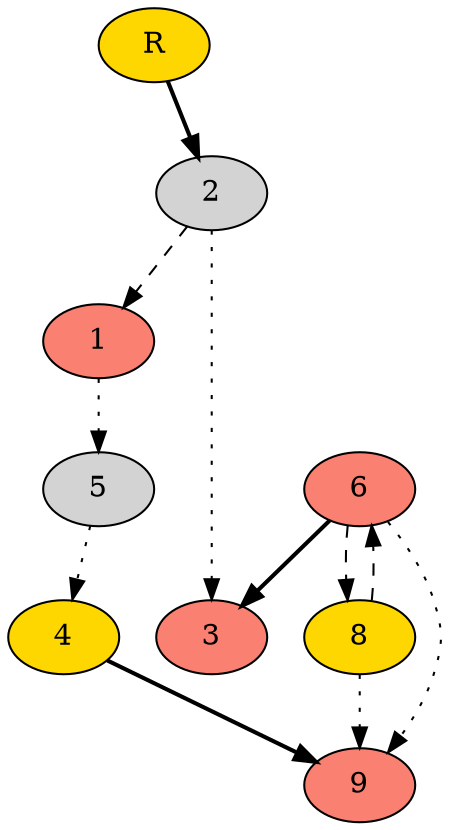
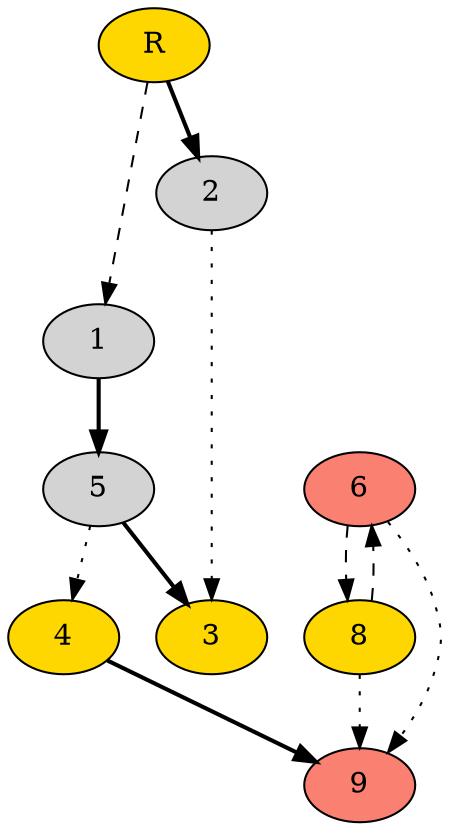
(162, 259) -> (128, 183)
(99, 341) -> (99, 341)
(99, 405) -> (99, 405)
(293, 556) -> (149, 555)
(212, 637) -> (212, 637)
